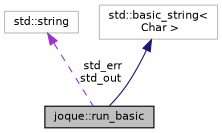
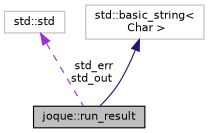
(41, 22) -> (35, 22)
(99, 117) -> (89, 117)
